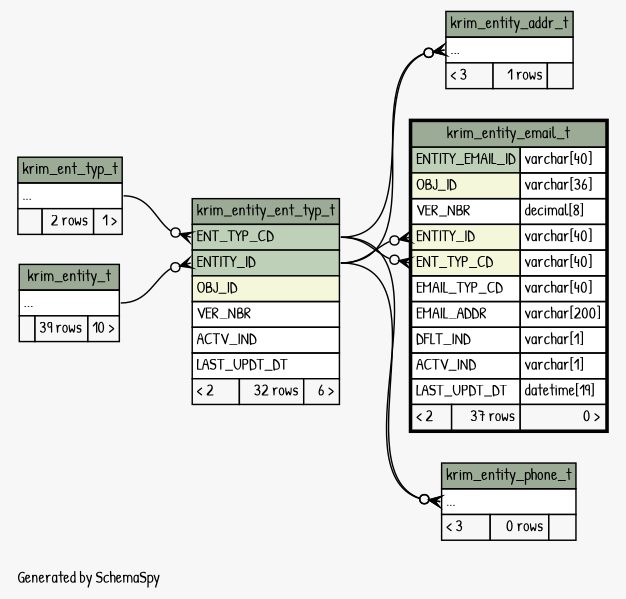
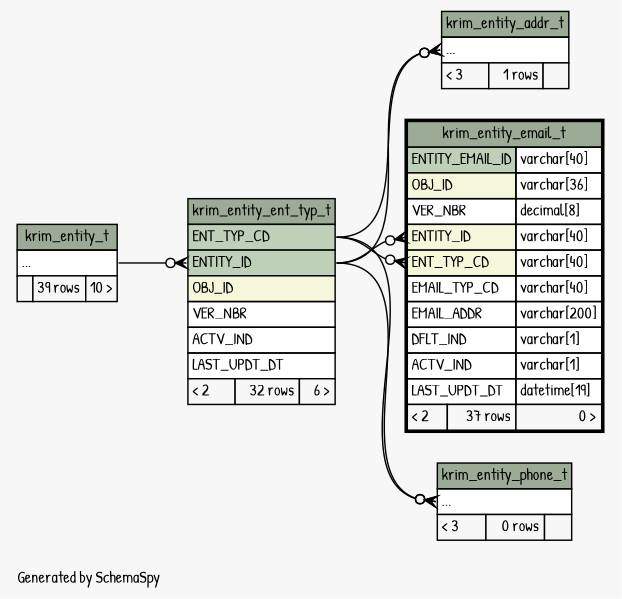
(69, 196) -> none
